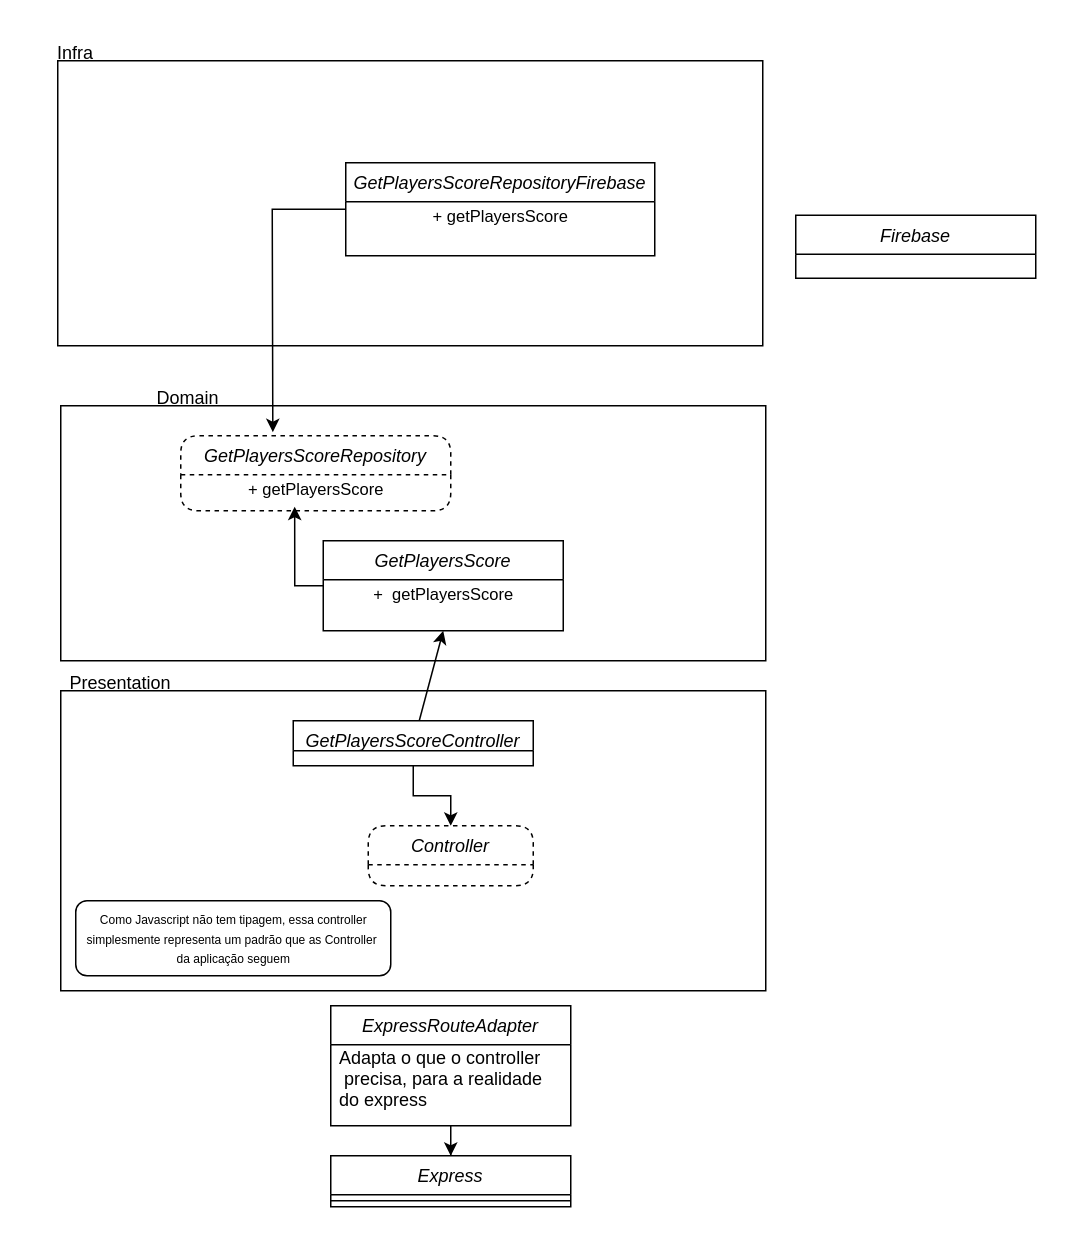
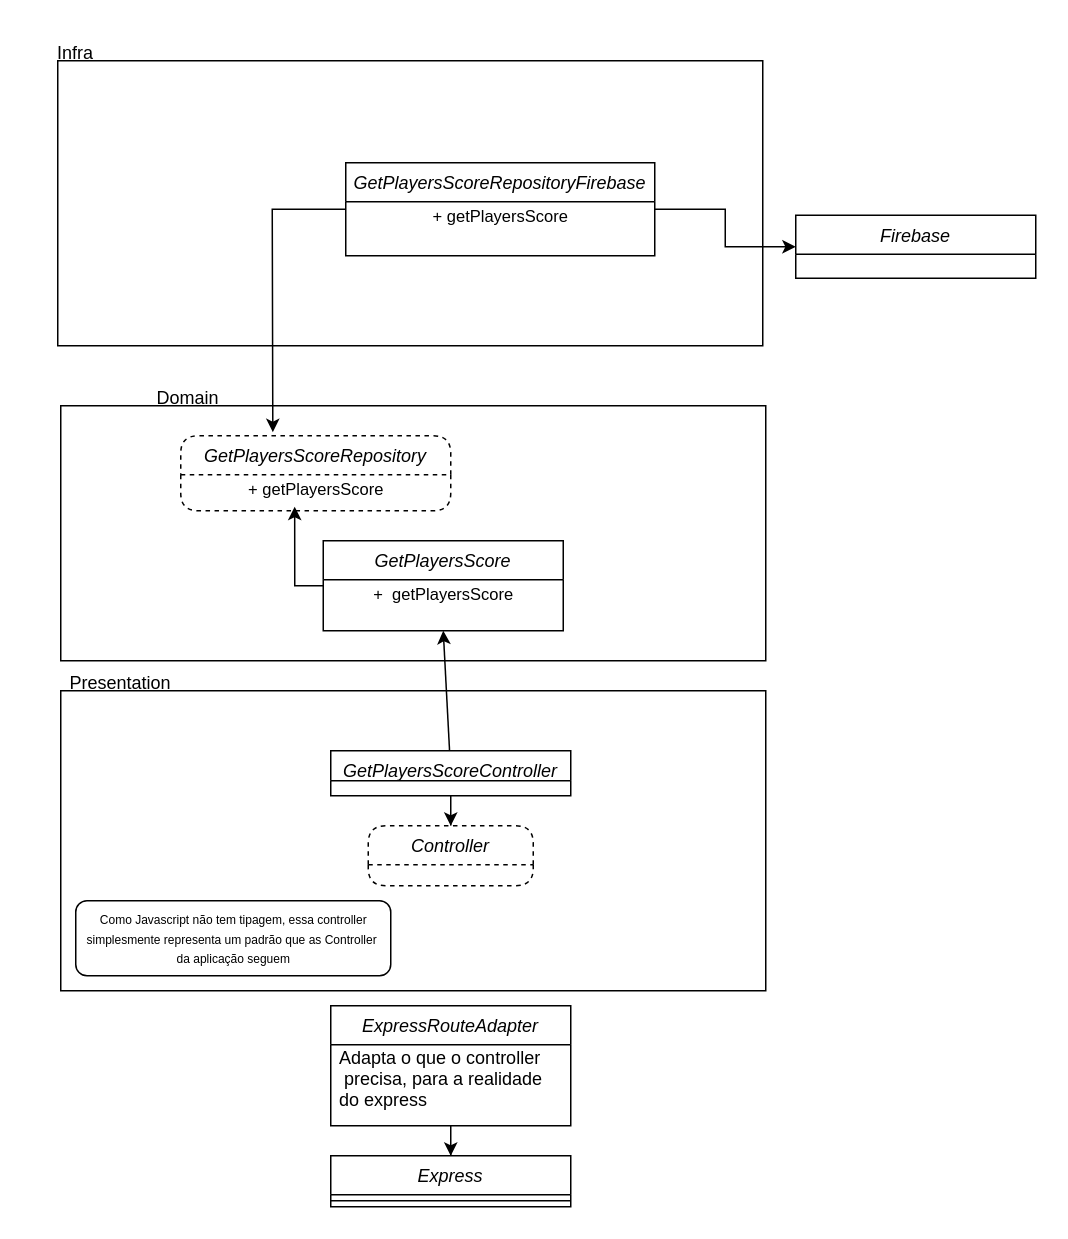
none -> (725, 223)
(413, 743) -> (451, 773)
